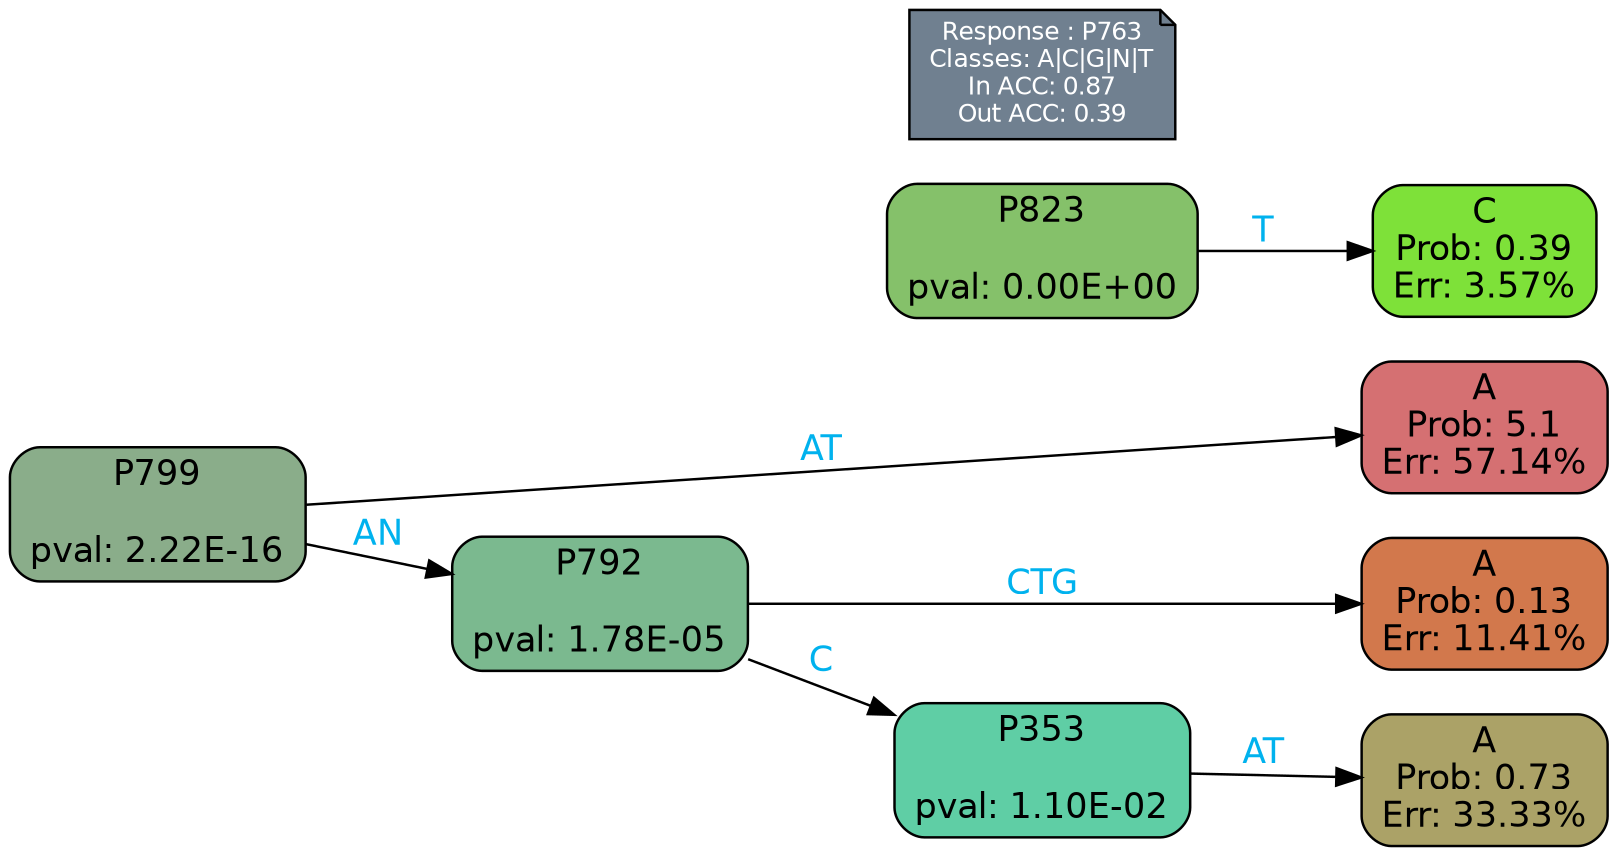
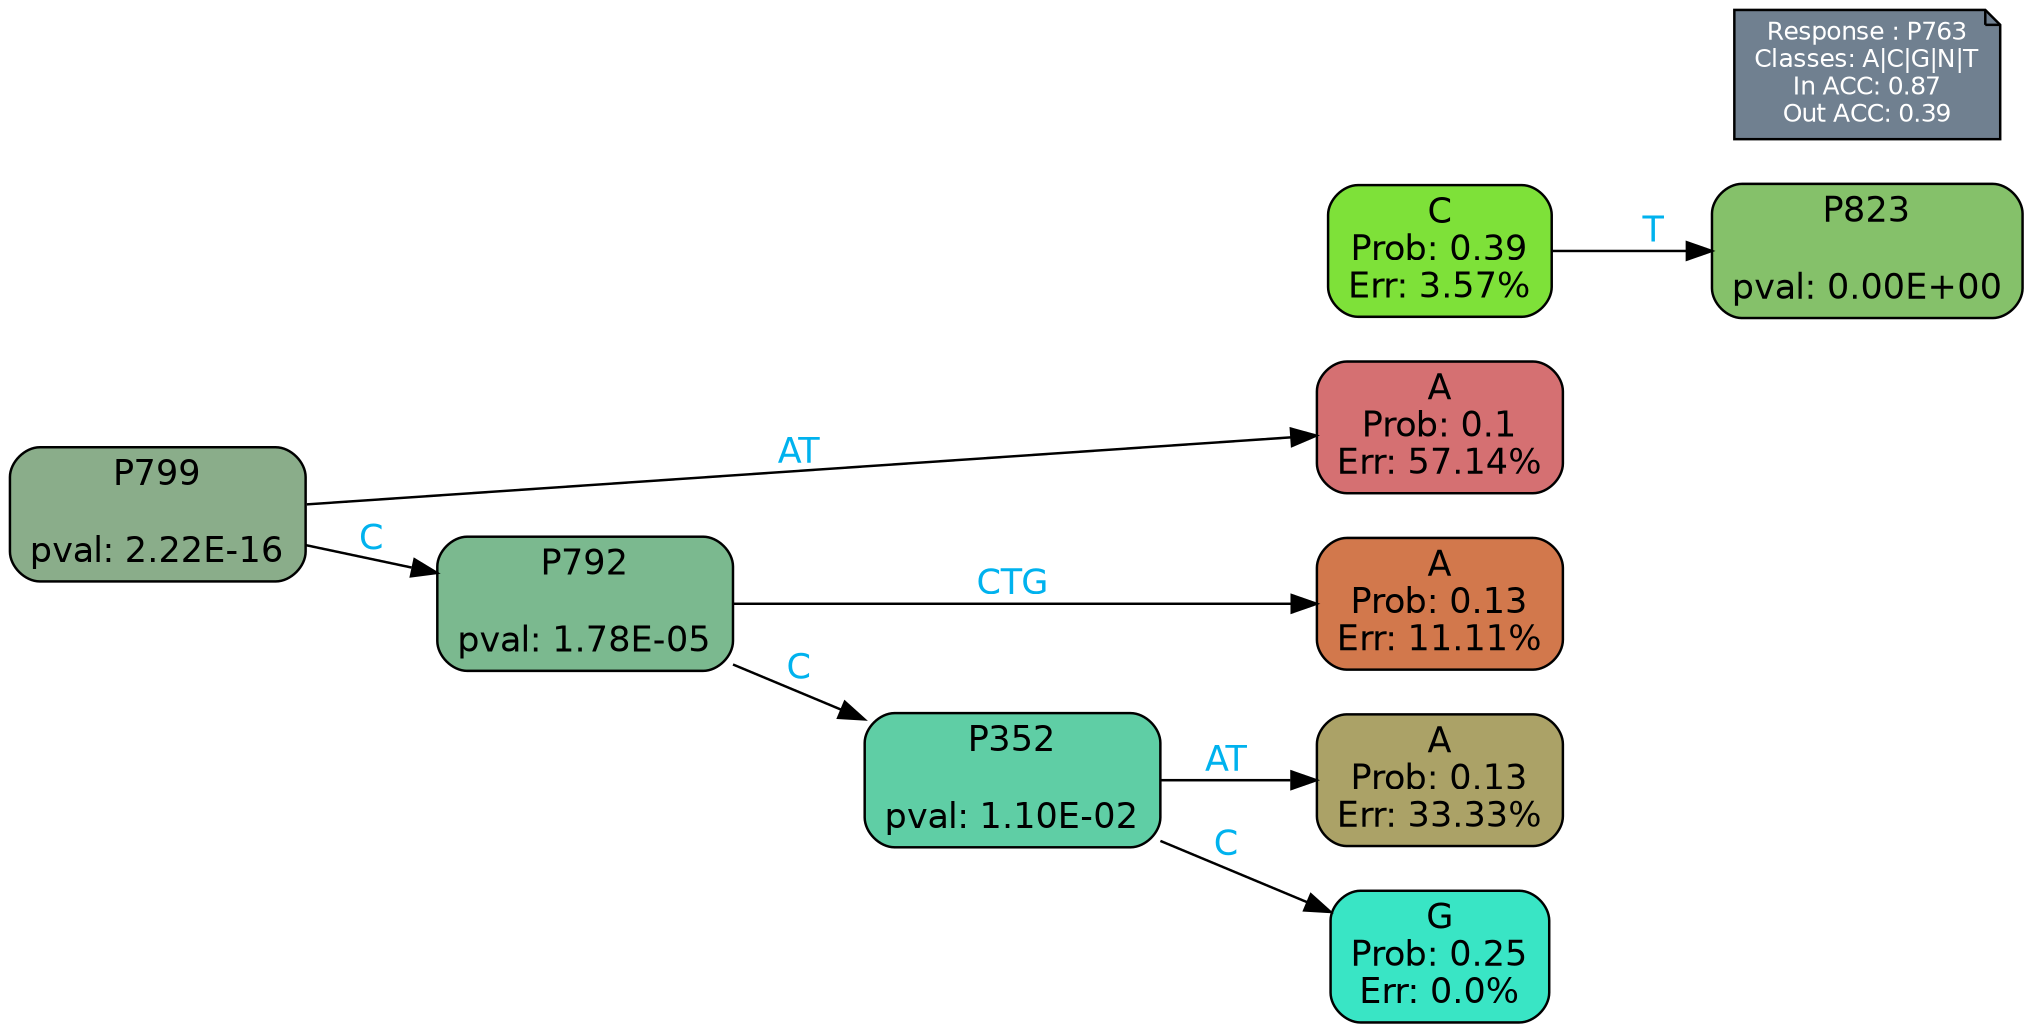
(1273, 251) -> (1619, 251)
(1485, 427) -> (1440, 427)
(379, 535) -> (371, 540)
(1485, 604) -> (1440, 604)
(1042, 770) -> (1013, 780)
(1485, 780) -> (1440, 780)
none -> (1440, 957)
